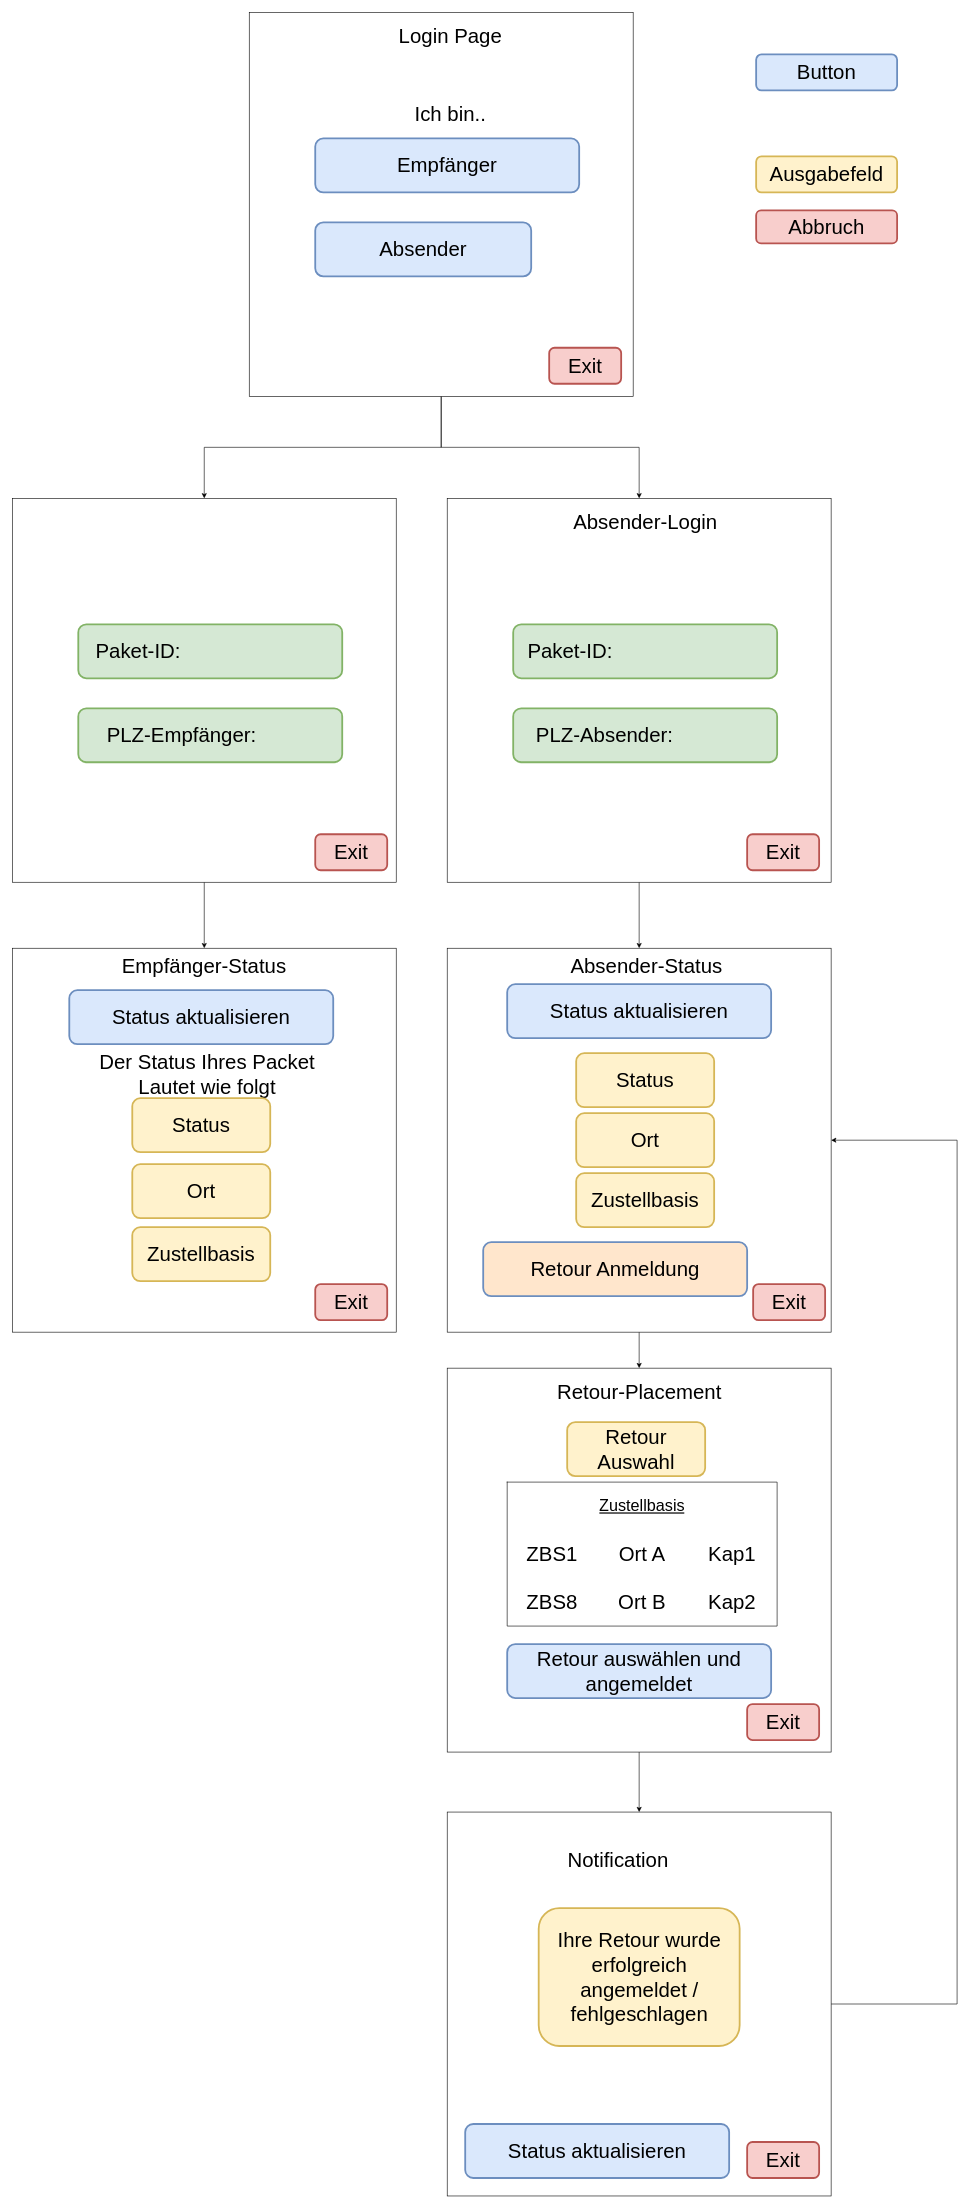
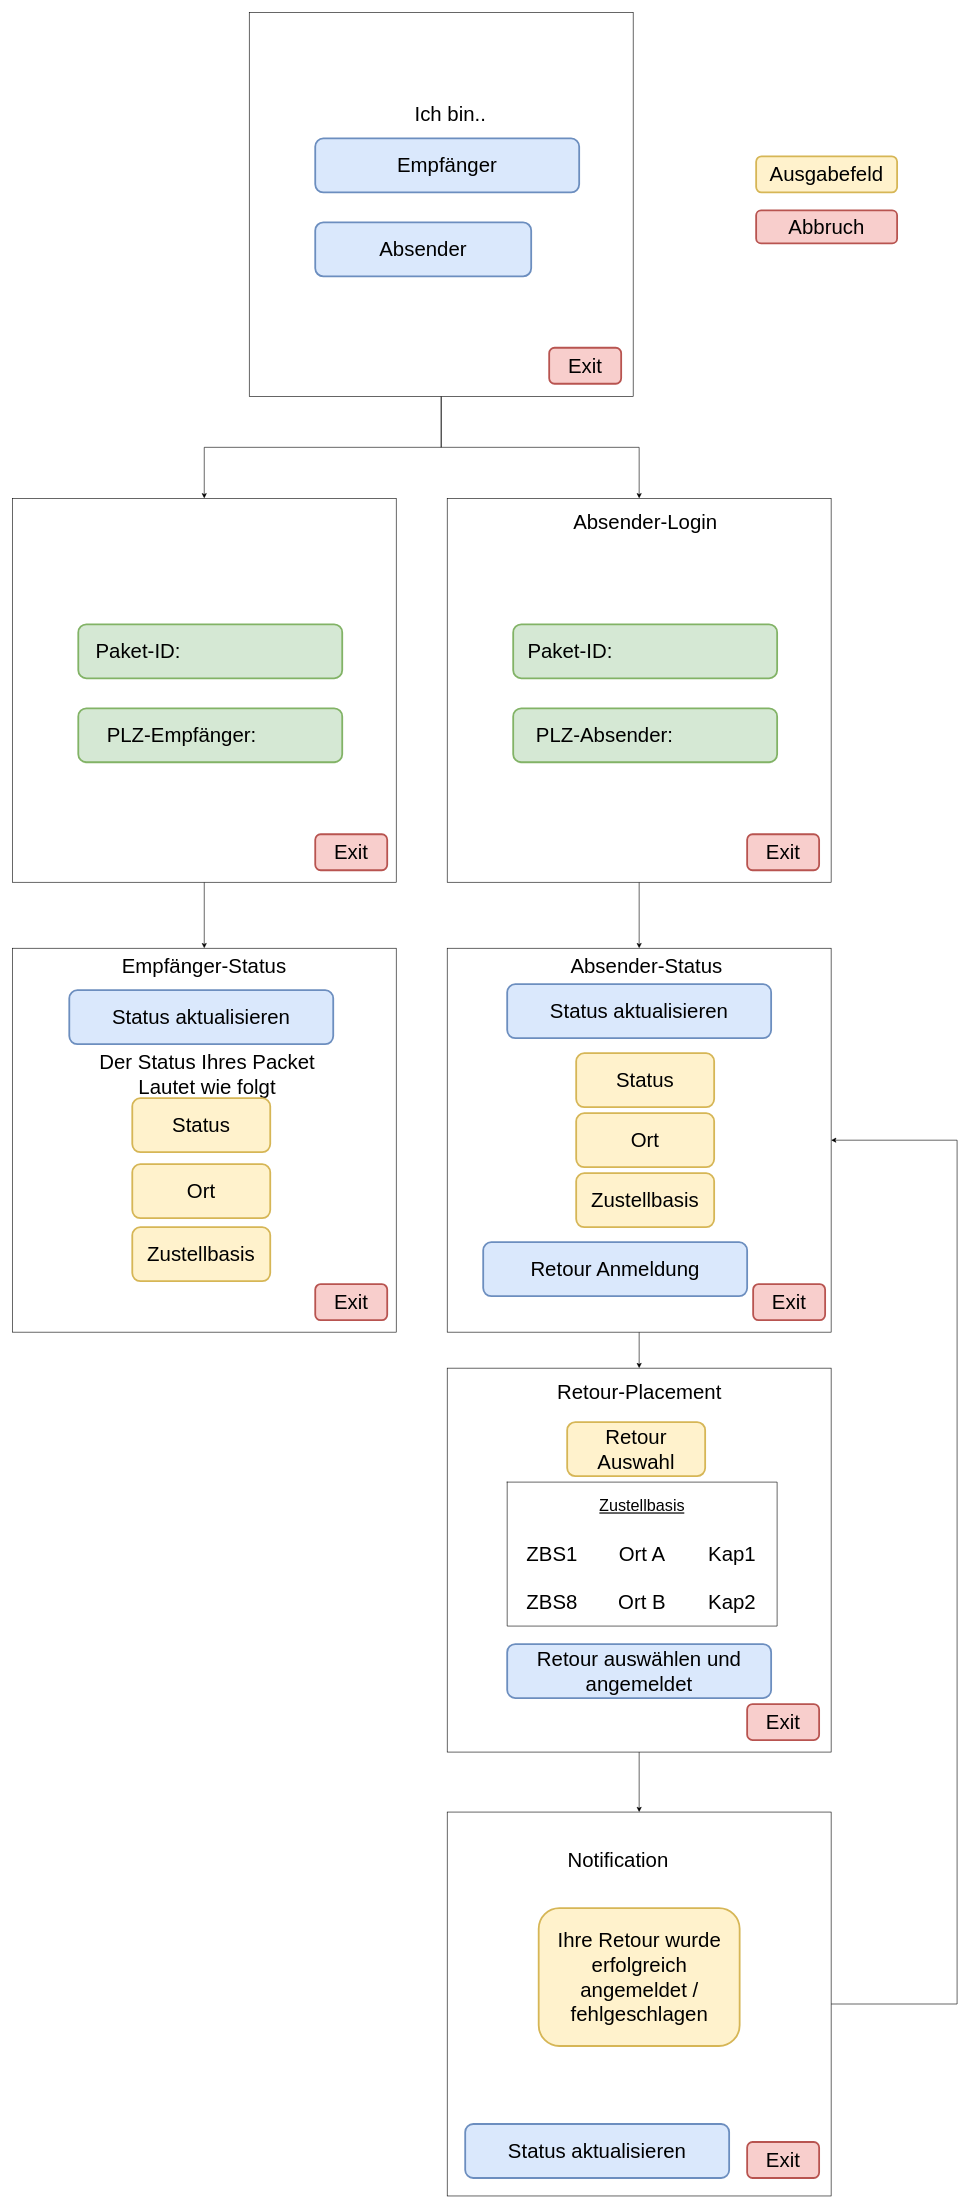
(450, 36) -> none
(827, 72) -> none
(615, 1269) -> (615, 1269)
